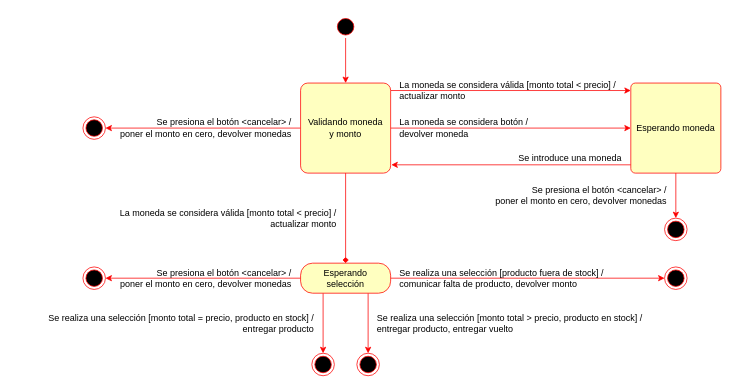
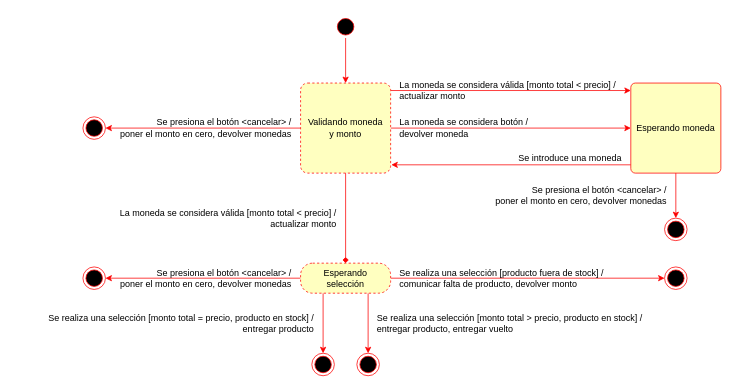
(345, 128) -> (345, 128)
(345, 278) -> (345, 278)
